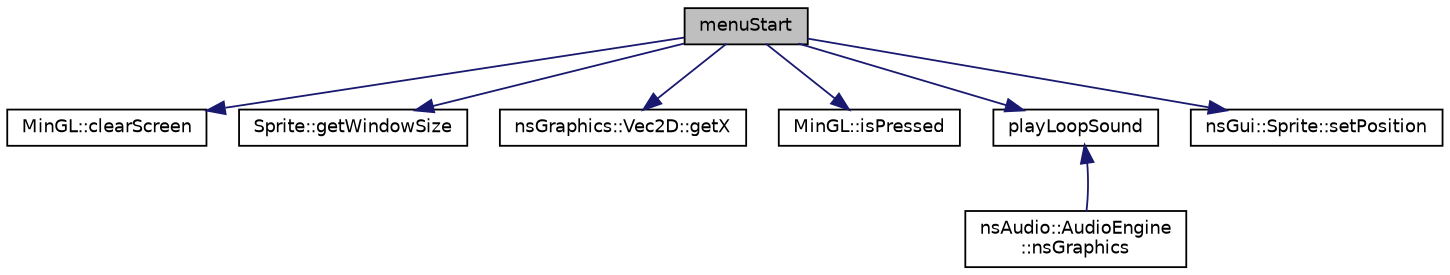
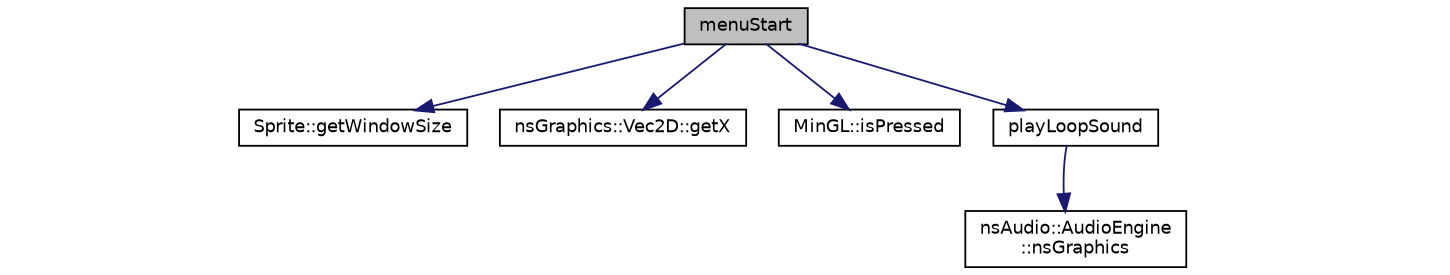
(107, 128) -> none
(1317, 128) -> none
(1088, 187) -> (1064, 169)
